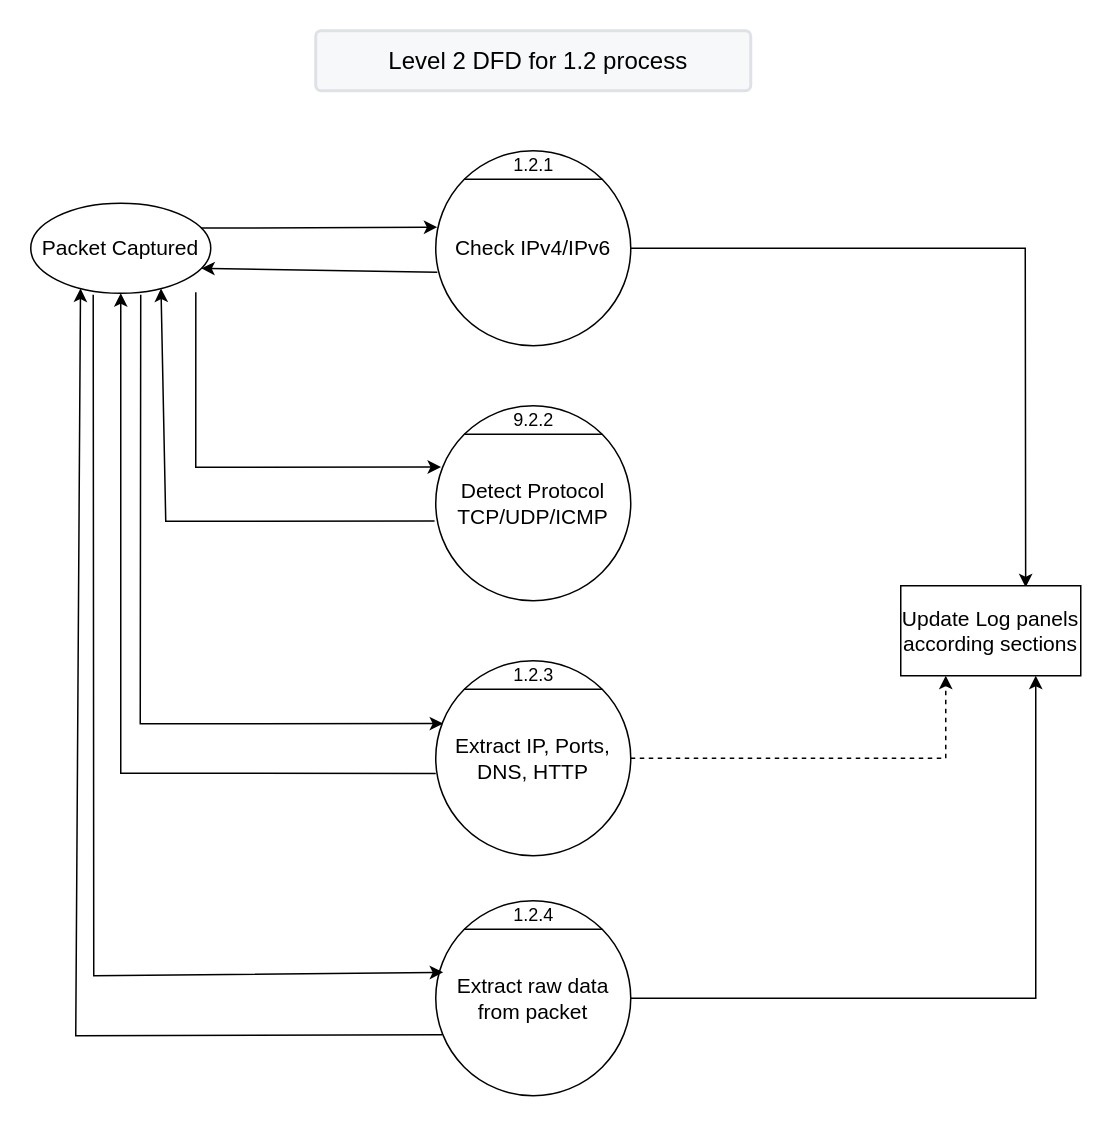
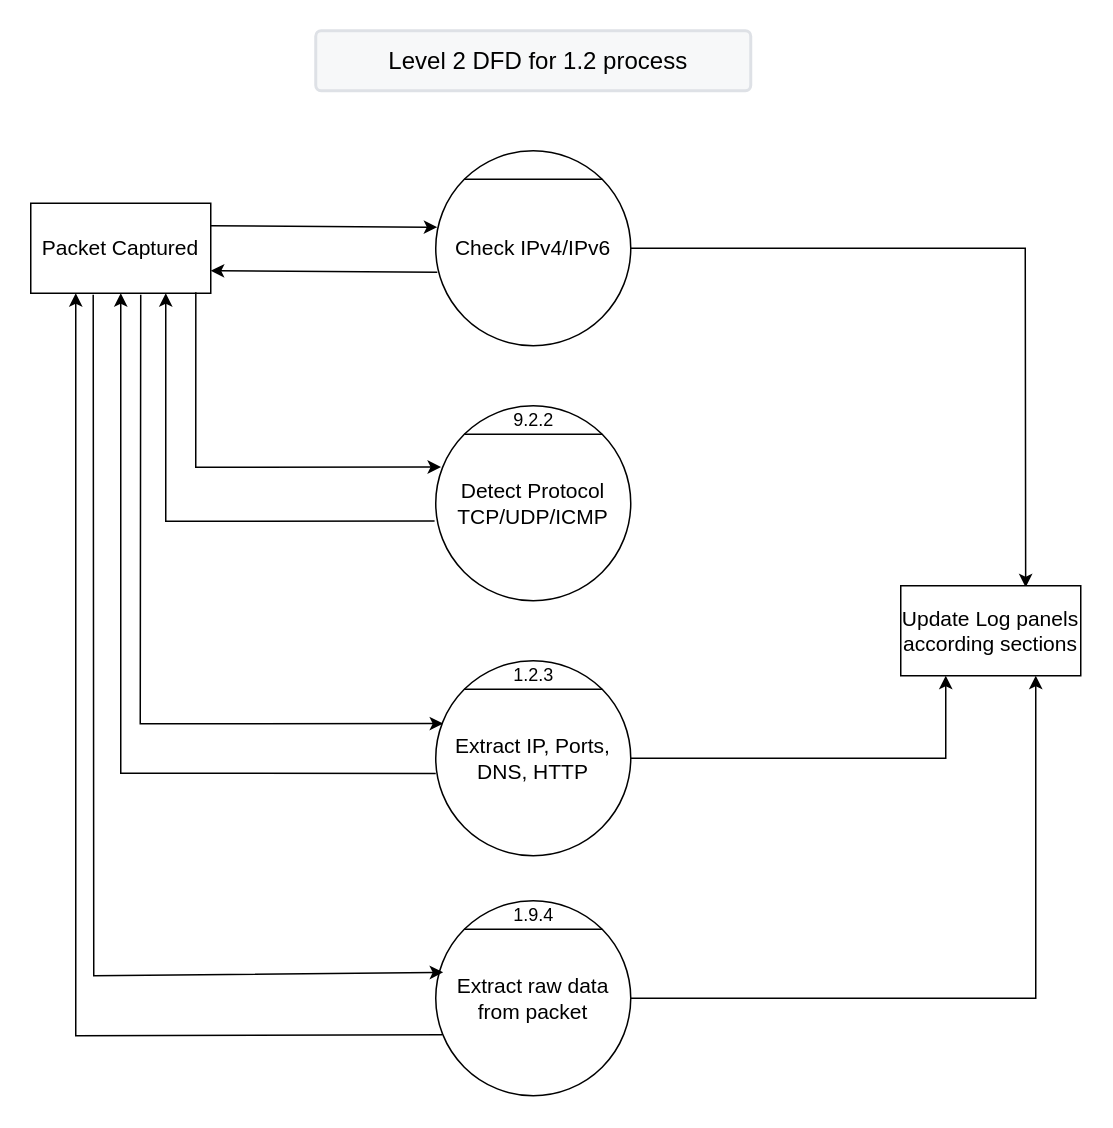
(533, 166) -> none
(121, 248) -> (121, 248)
(825, 758) -> (825, 758)
(534, 916) -> (534, 916)
